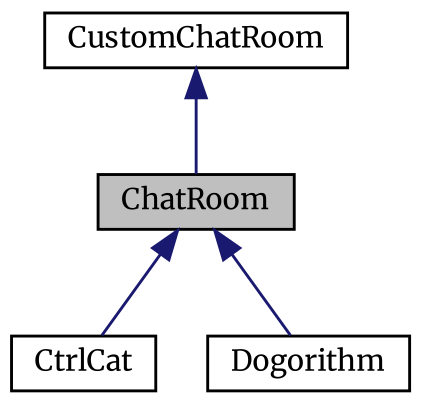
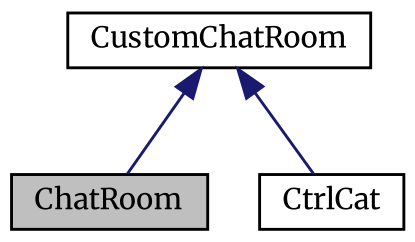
(131, 295) -> (284, 133)
(309, 363) -> none
